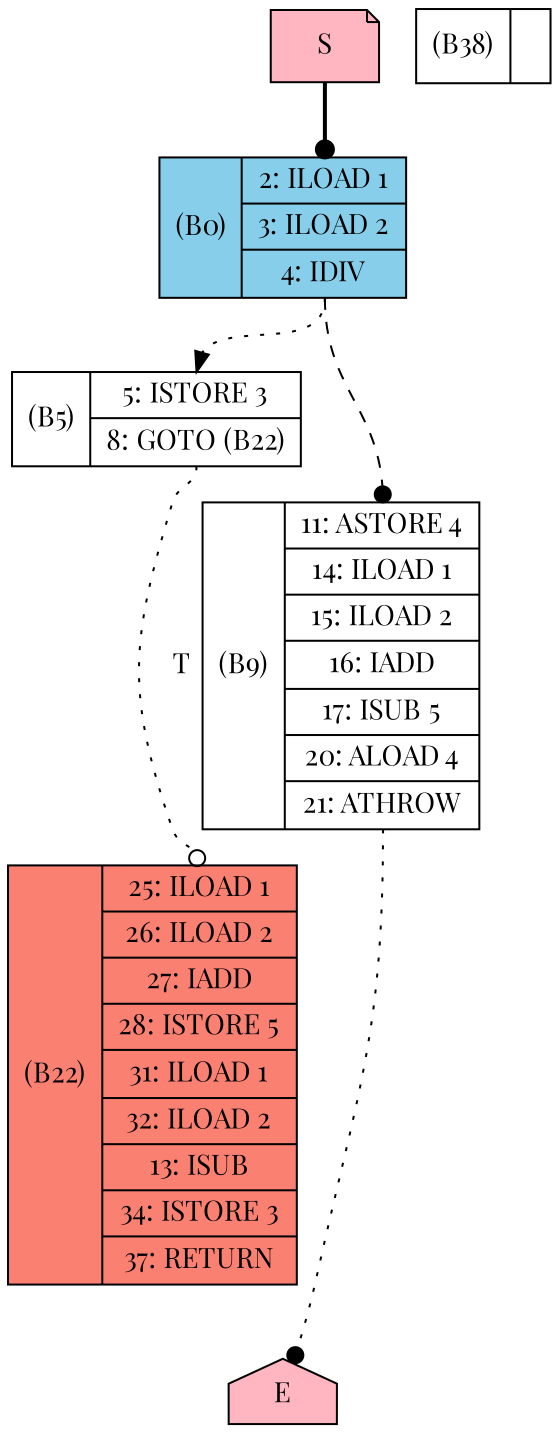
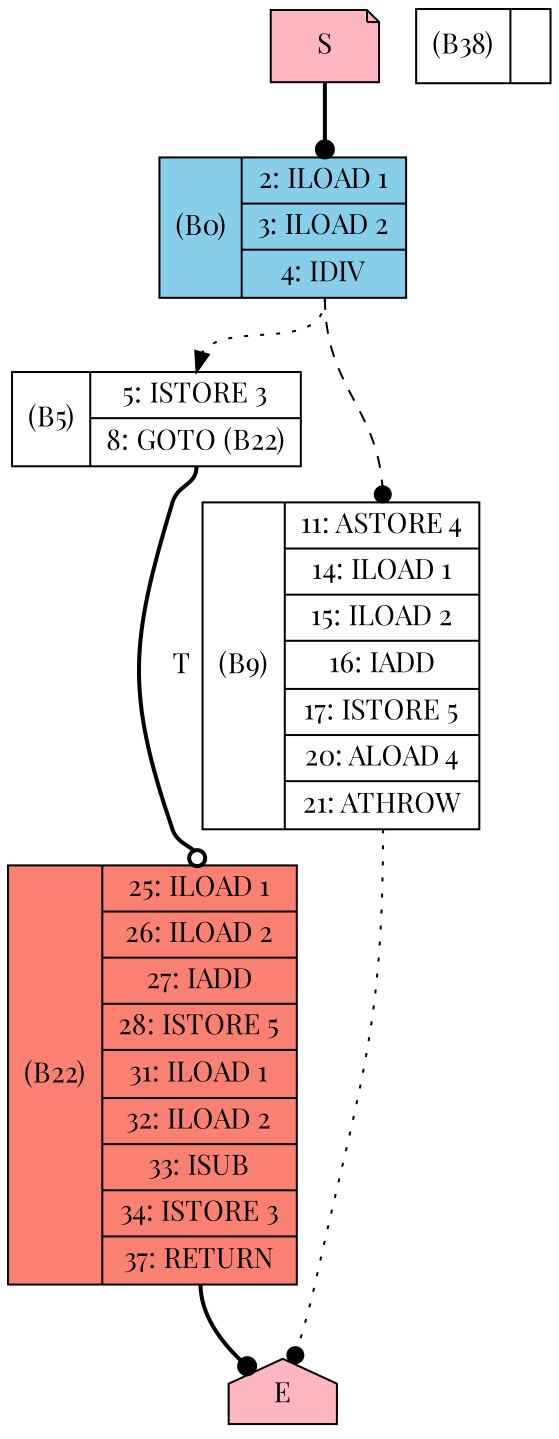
(140, 659) -> (140, 659)
(382, 711) -> (382, 711)
(200, 1166) -> (200, 1166)
none -> (213, 1326)
